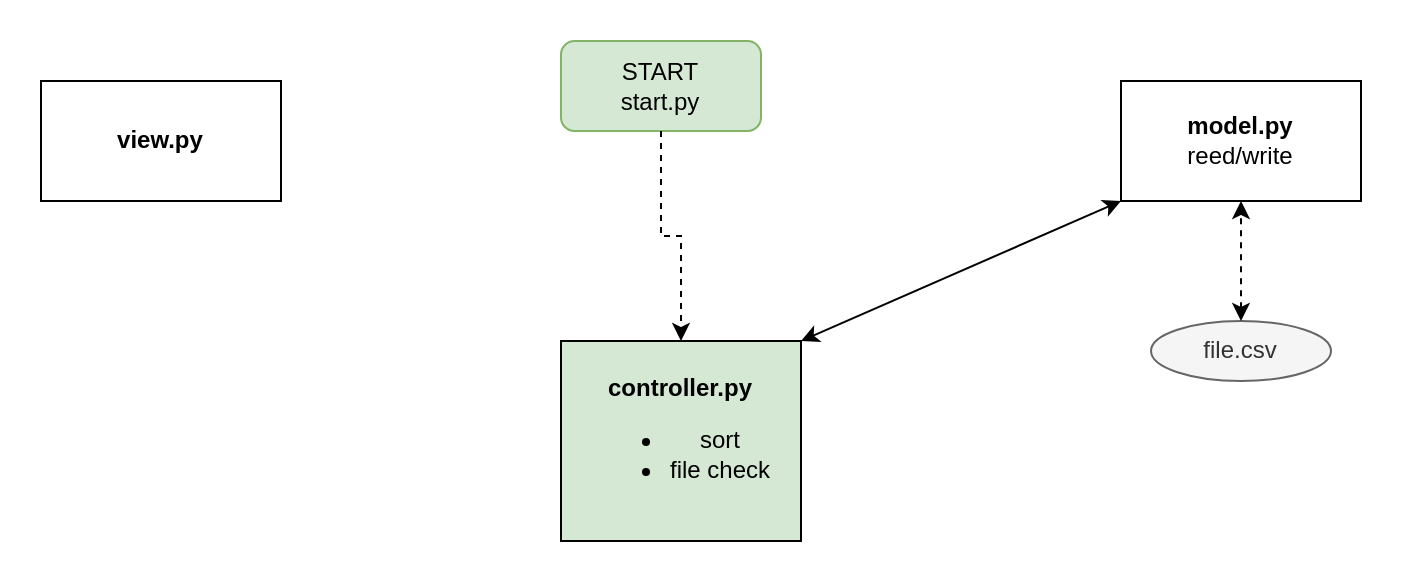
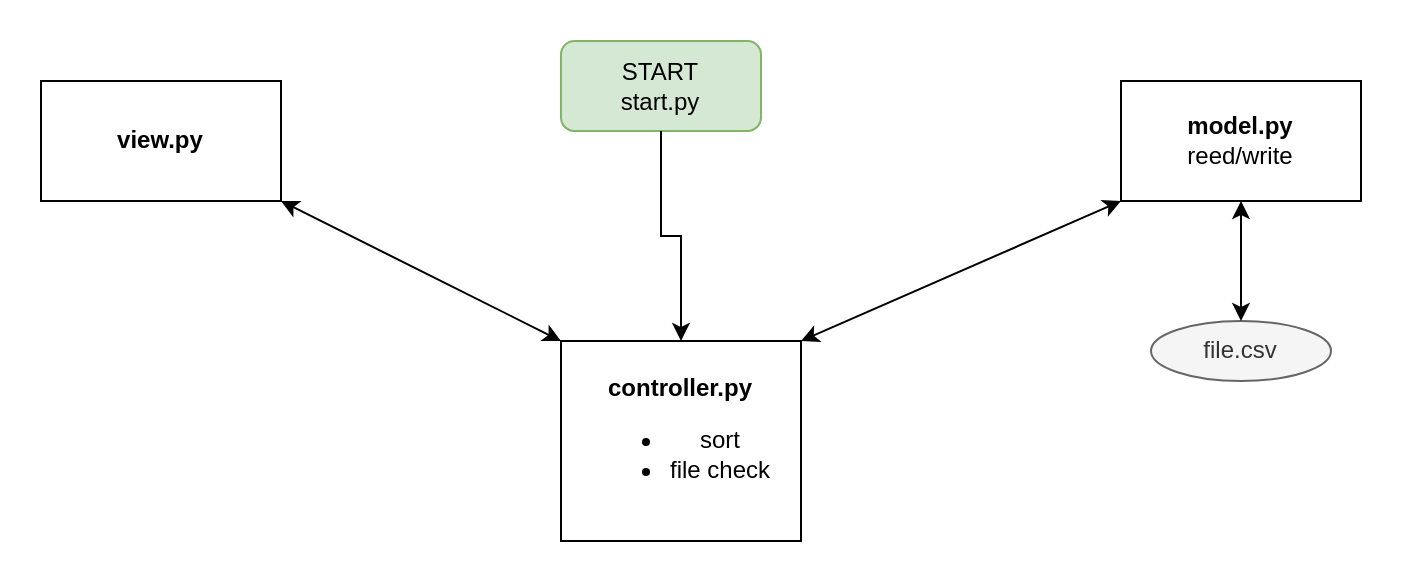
(665, 236) -> (665, 236)
(1241, 259) -> (1241, 259)
none -> (421, 271)
(681, 441) -> (681, 441)
